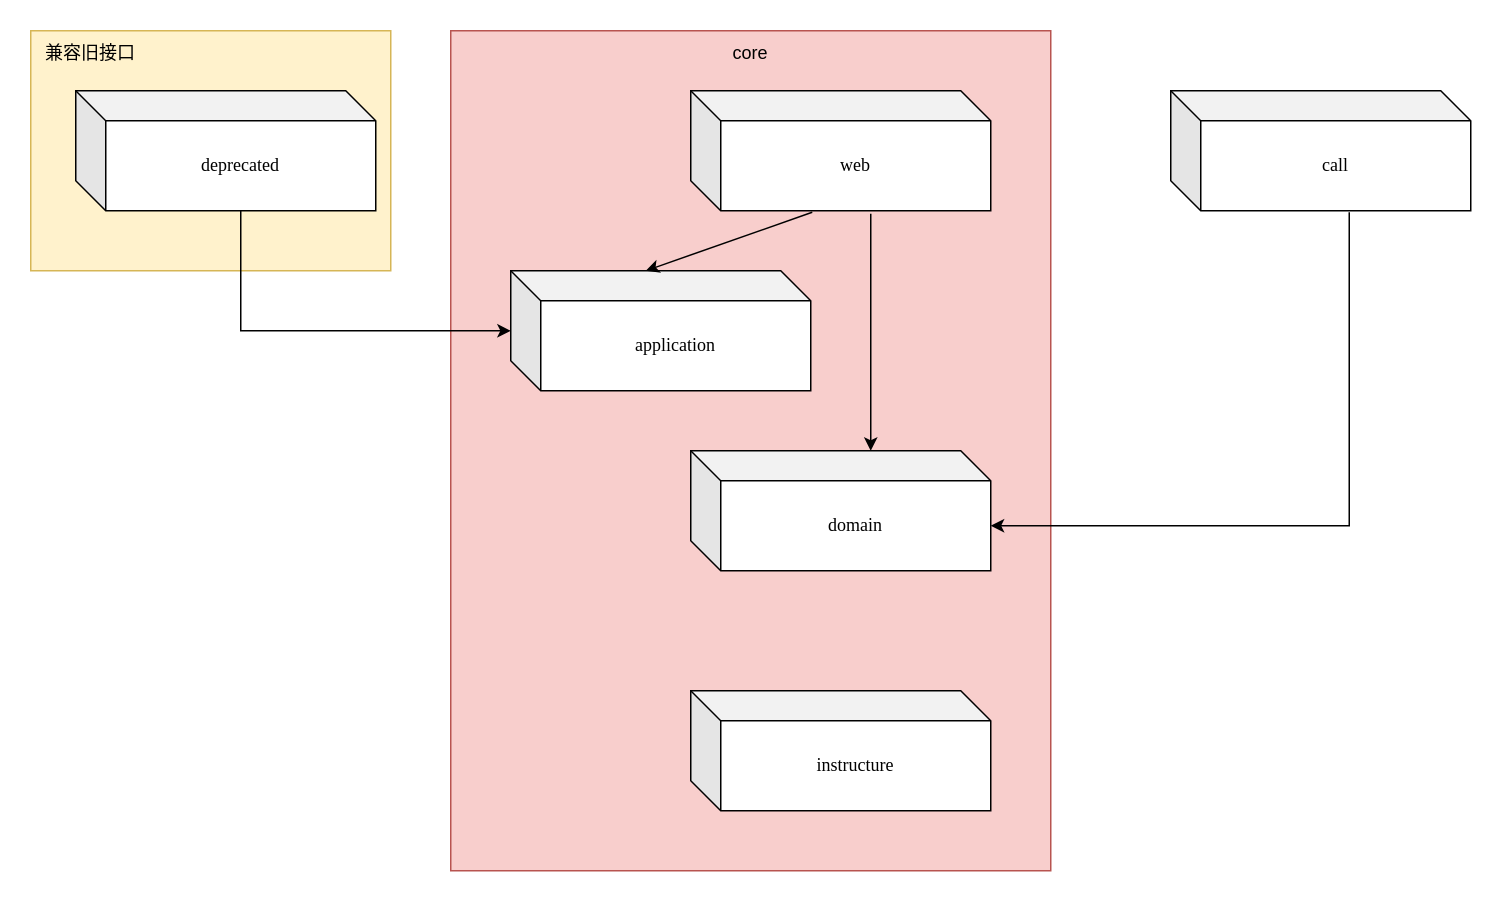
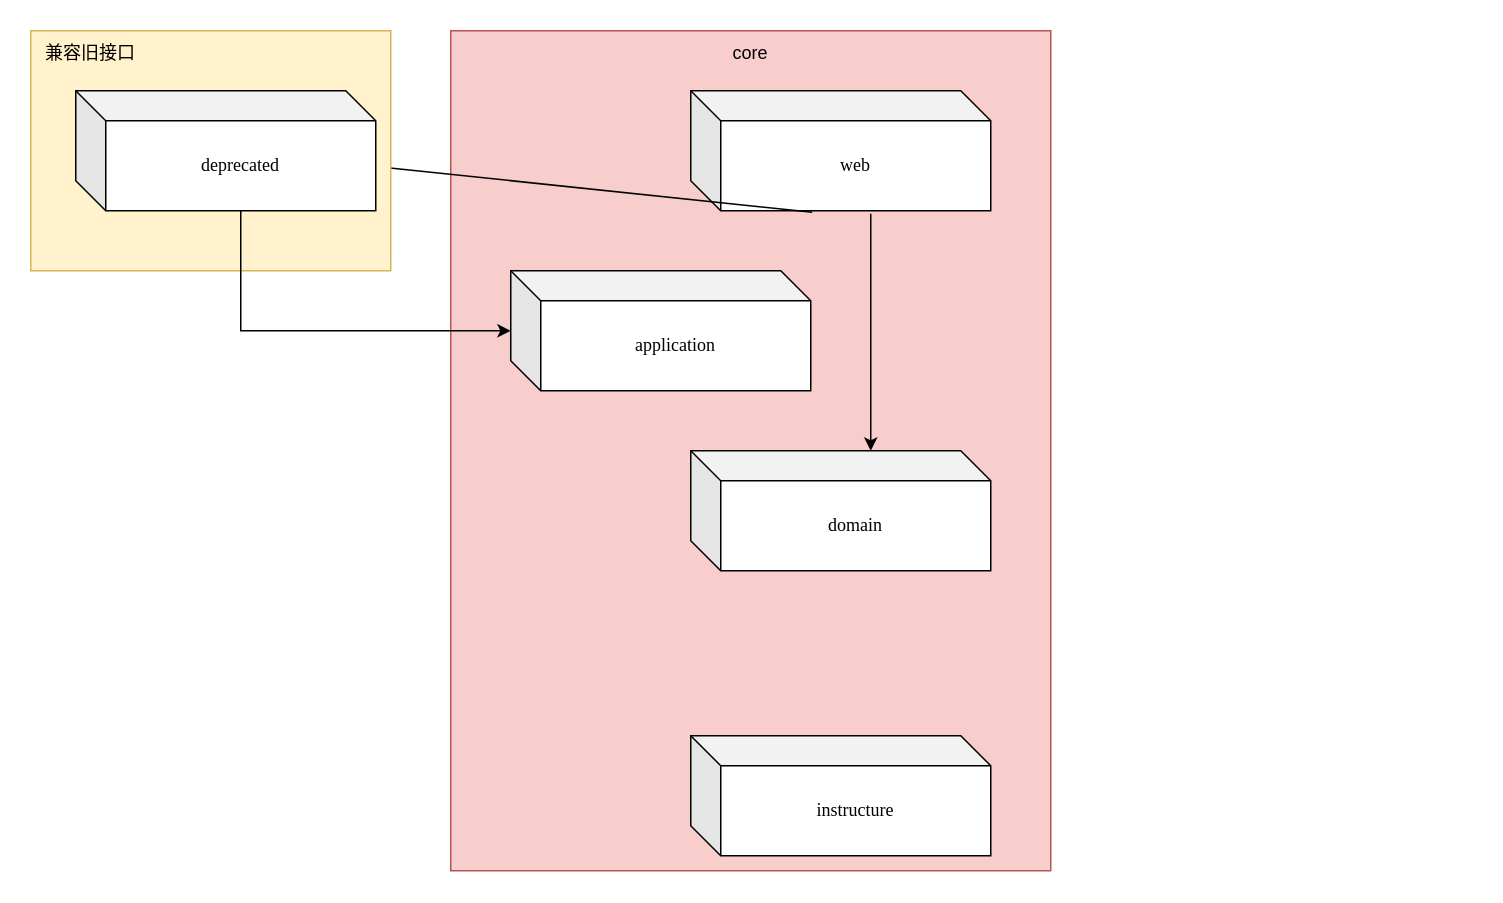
(1321, 151) -> none
(734, 240) -> (592, 189)
(1332, 526) -> none
(841, 751) -> (841, 796)
